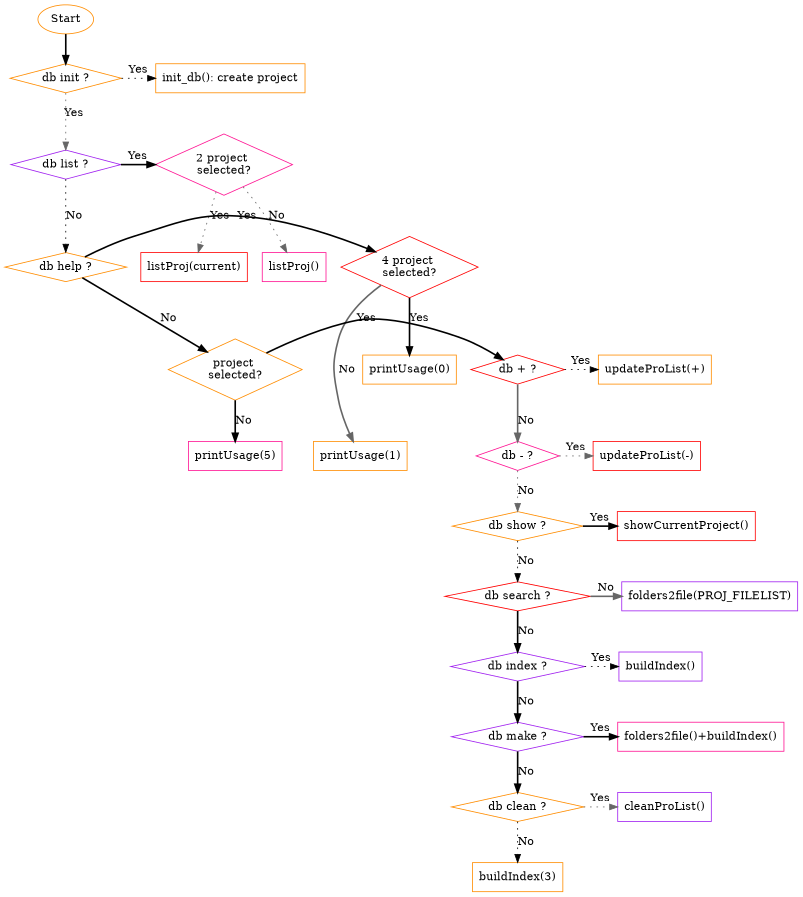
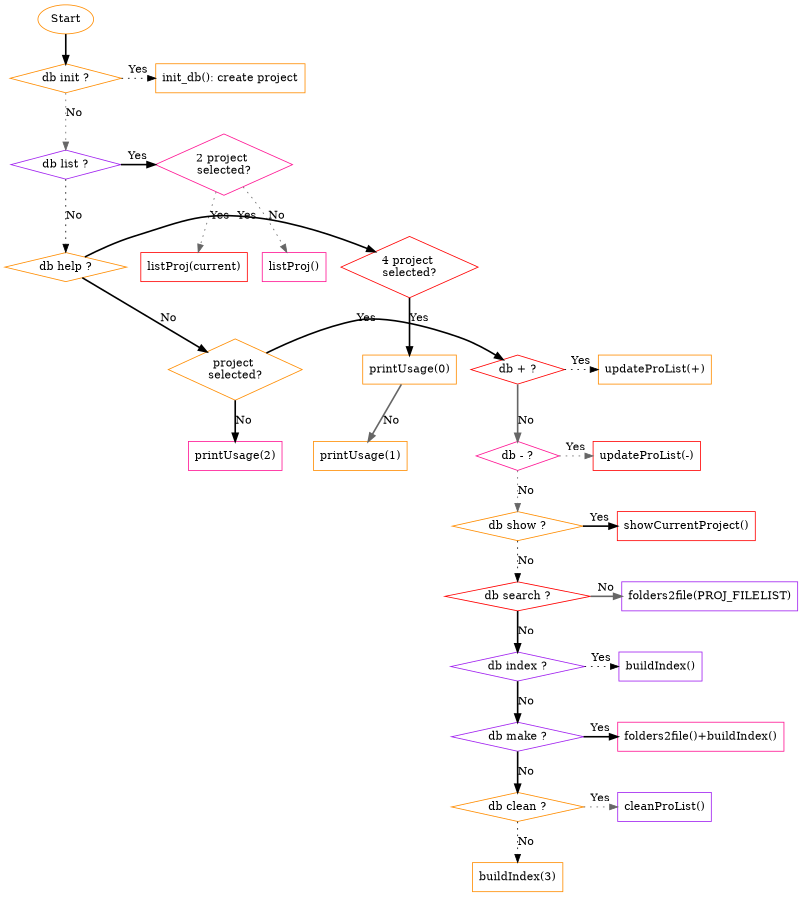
(74, 113) -> (74, 113)
(335, 353) -> (387, 409)
(235, 456) -> (235, 456)
